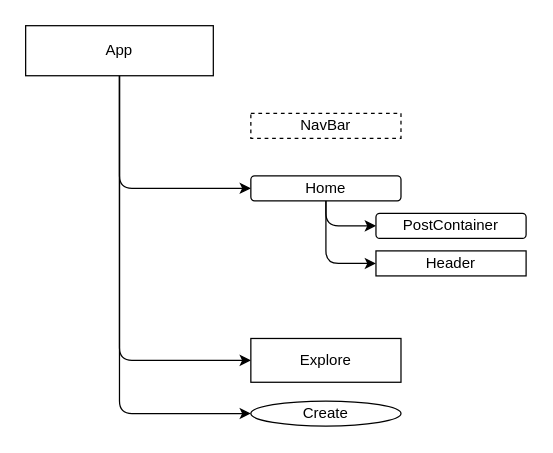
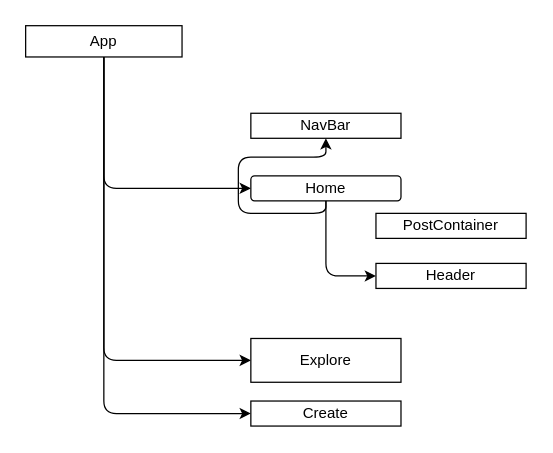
(119, 51) -> (104, 41)
(326, 126) -> (326, 126)
(348, 226) -> (238, 180)
(451, 226) -> (451, 226)
(451, 263) -> (451, 276)
(326, 413) -> (326, 413)
